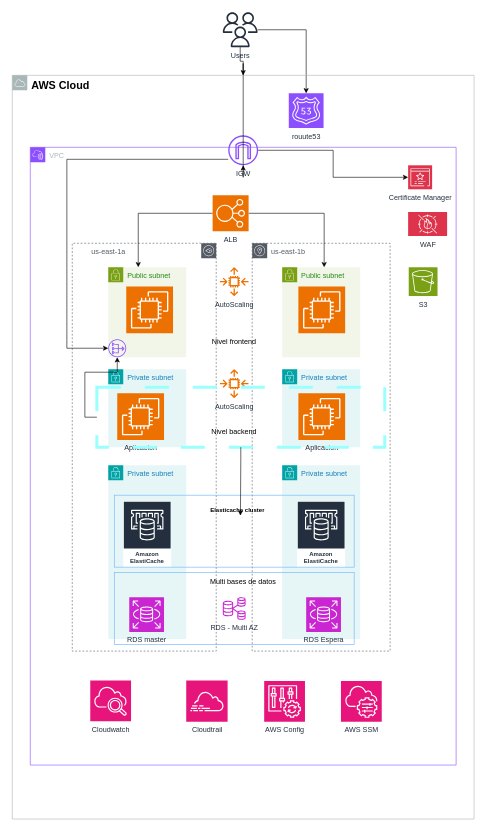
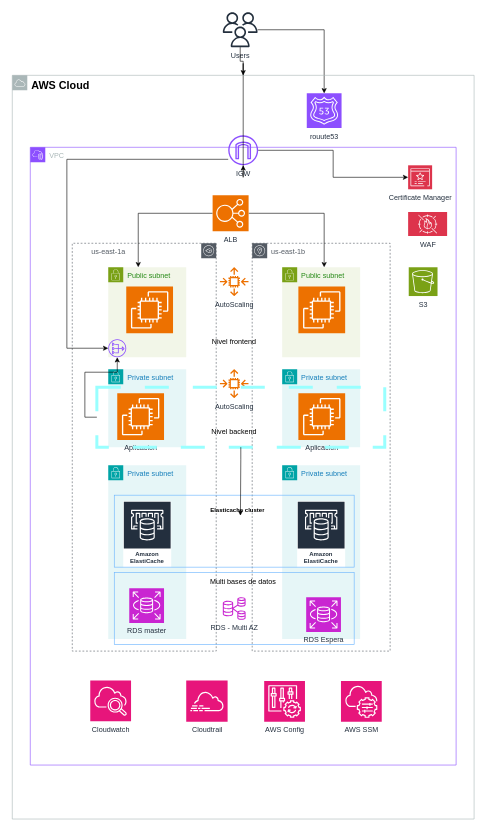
(306, 111) -> (324, 111)
(147, 615) -> (147, 606)
